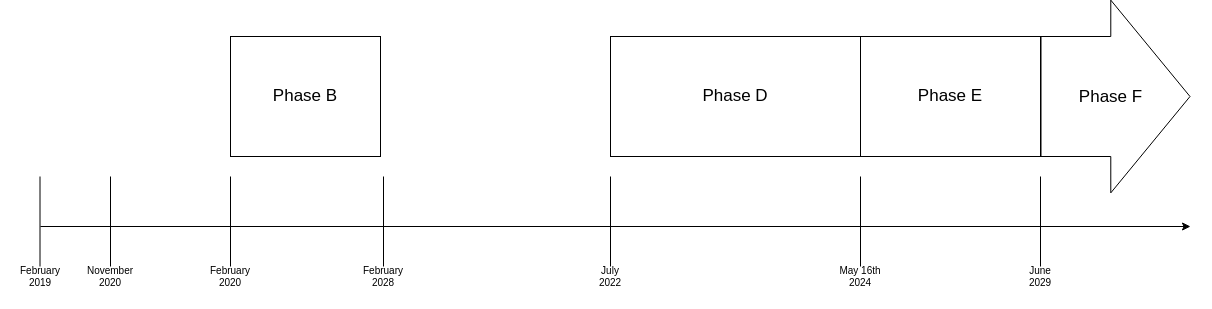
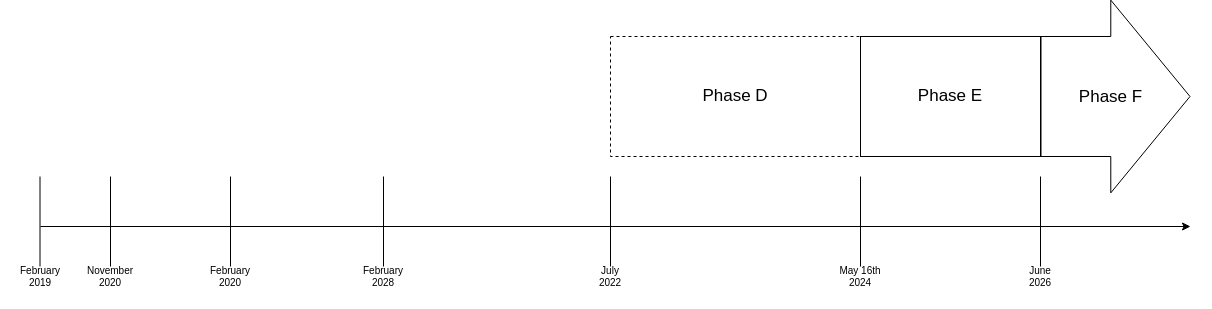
(306, 97) -> none
(736, 97) -> (736, 97)
(1041, 277) -> (1041, 277)
